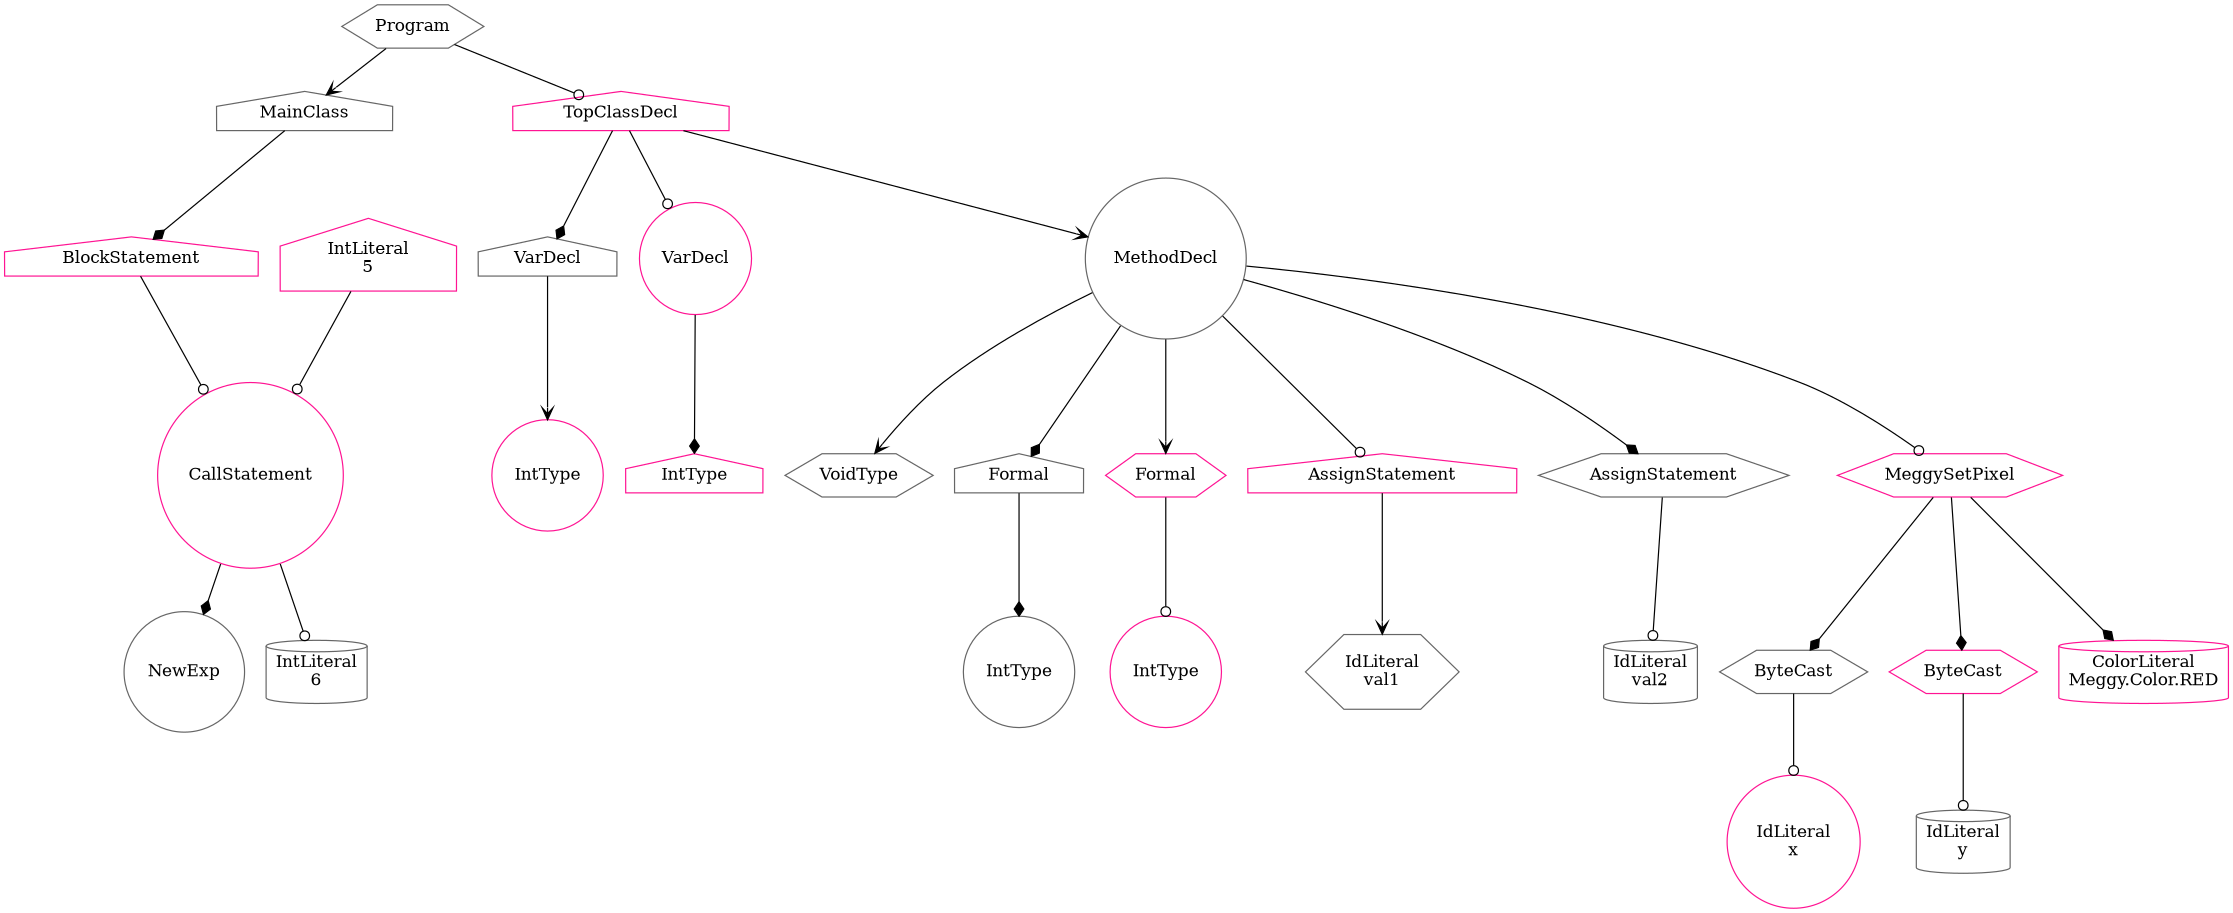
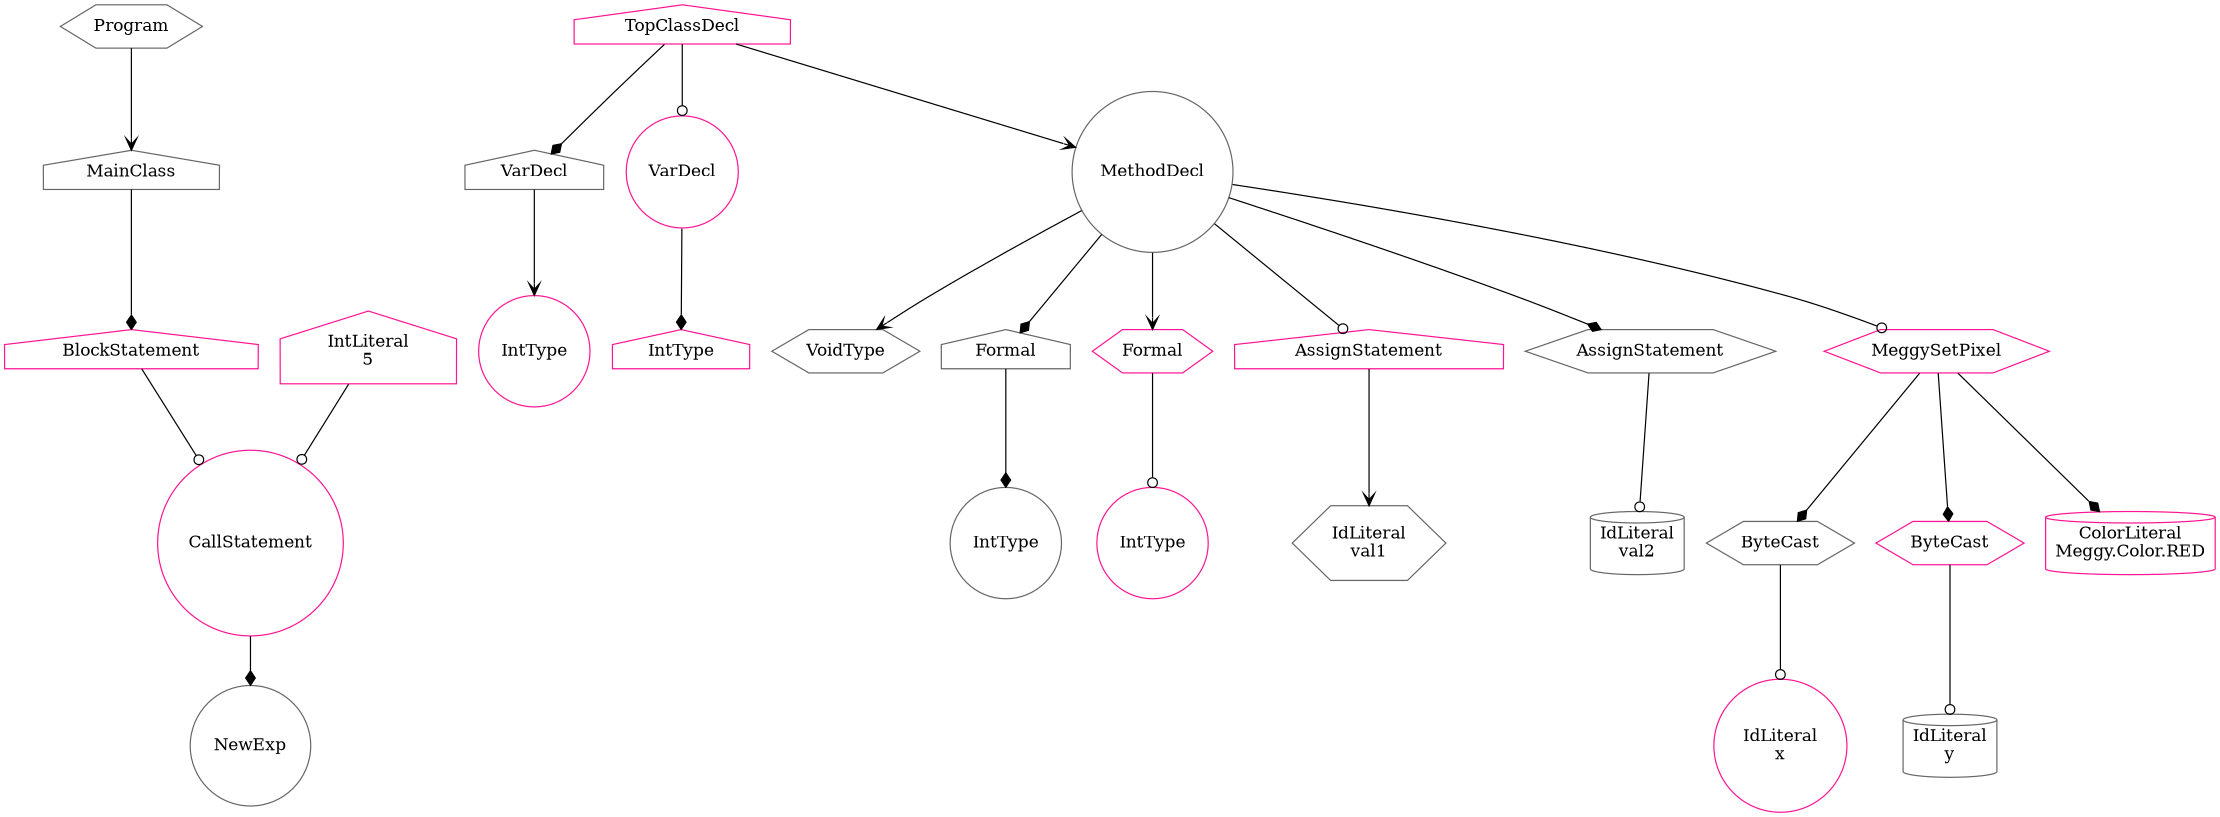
(514, 69) -> none
(317, 672) -> none
